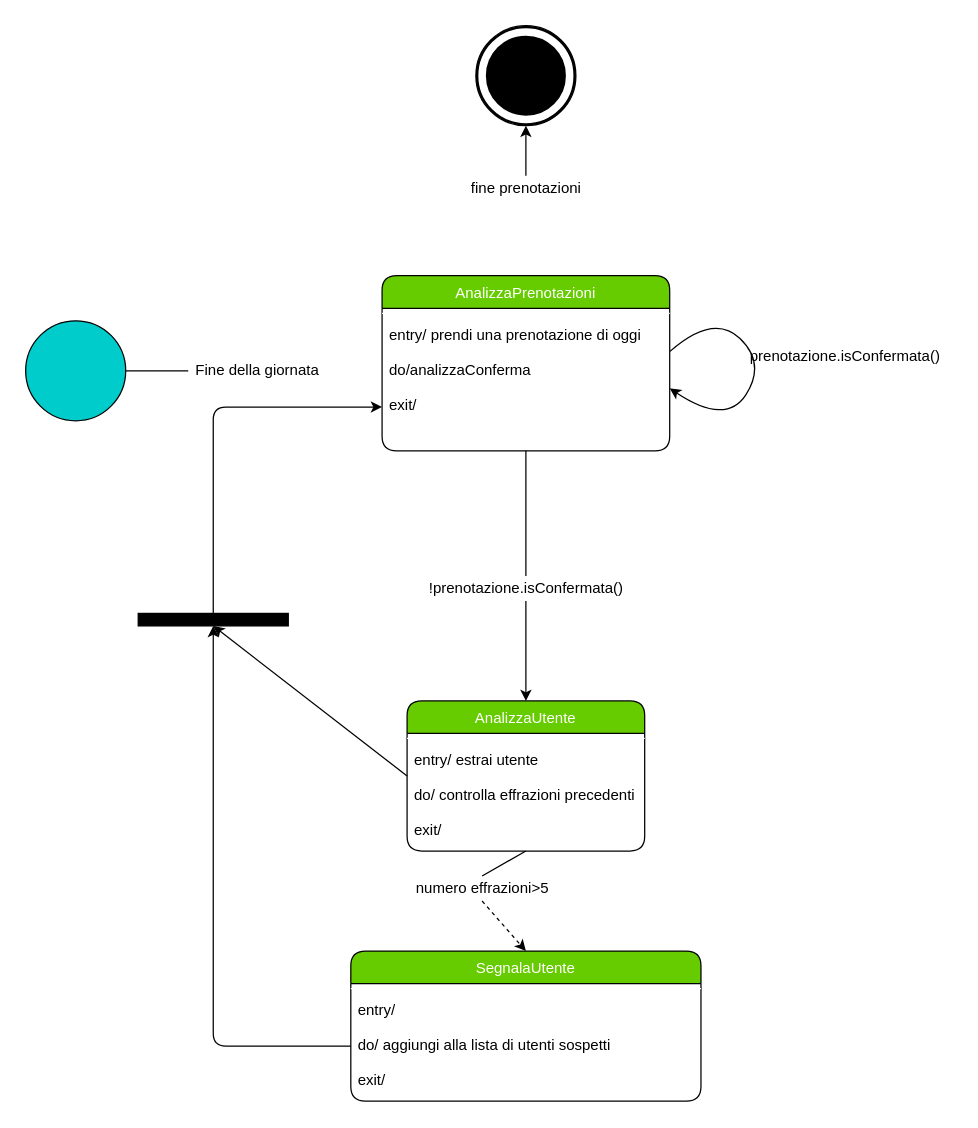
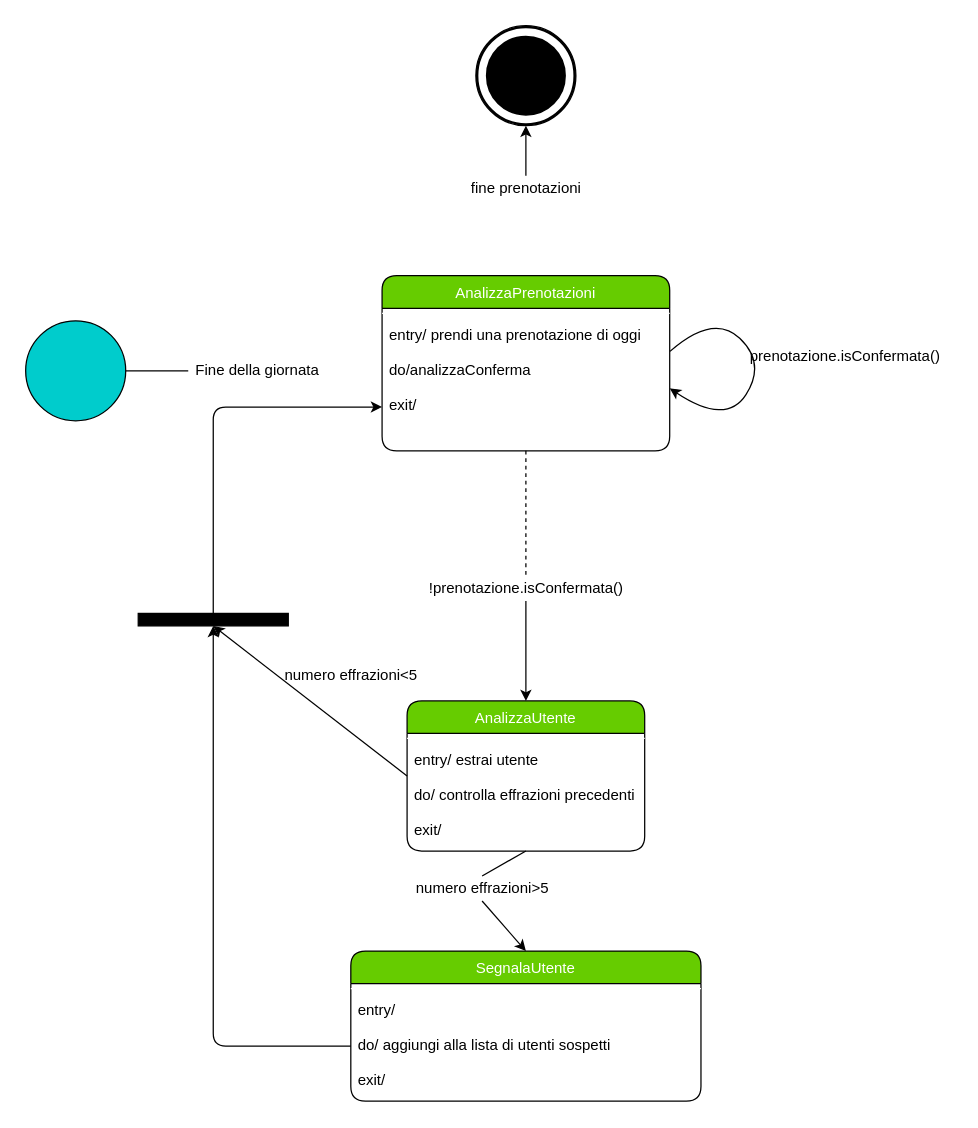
(526, 514) -> (526, 514)
none -> (351, 676)
(502, 923) -> (502, 923)
